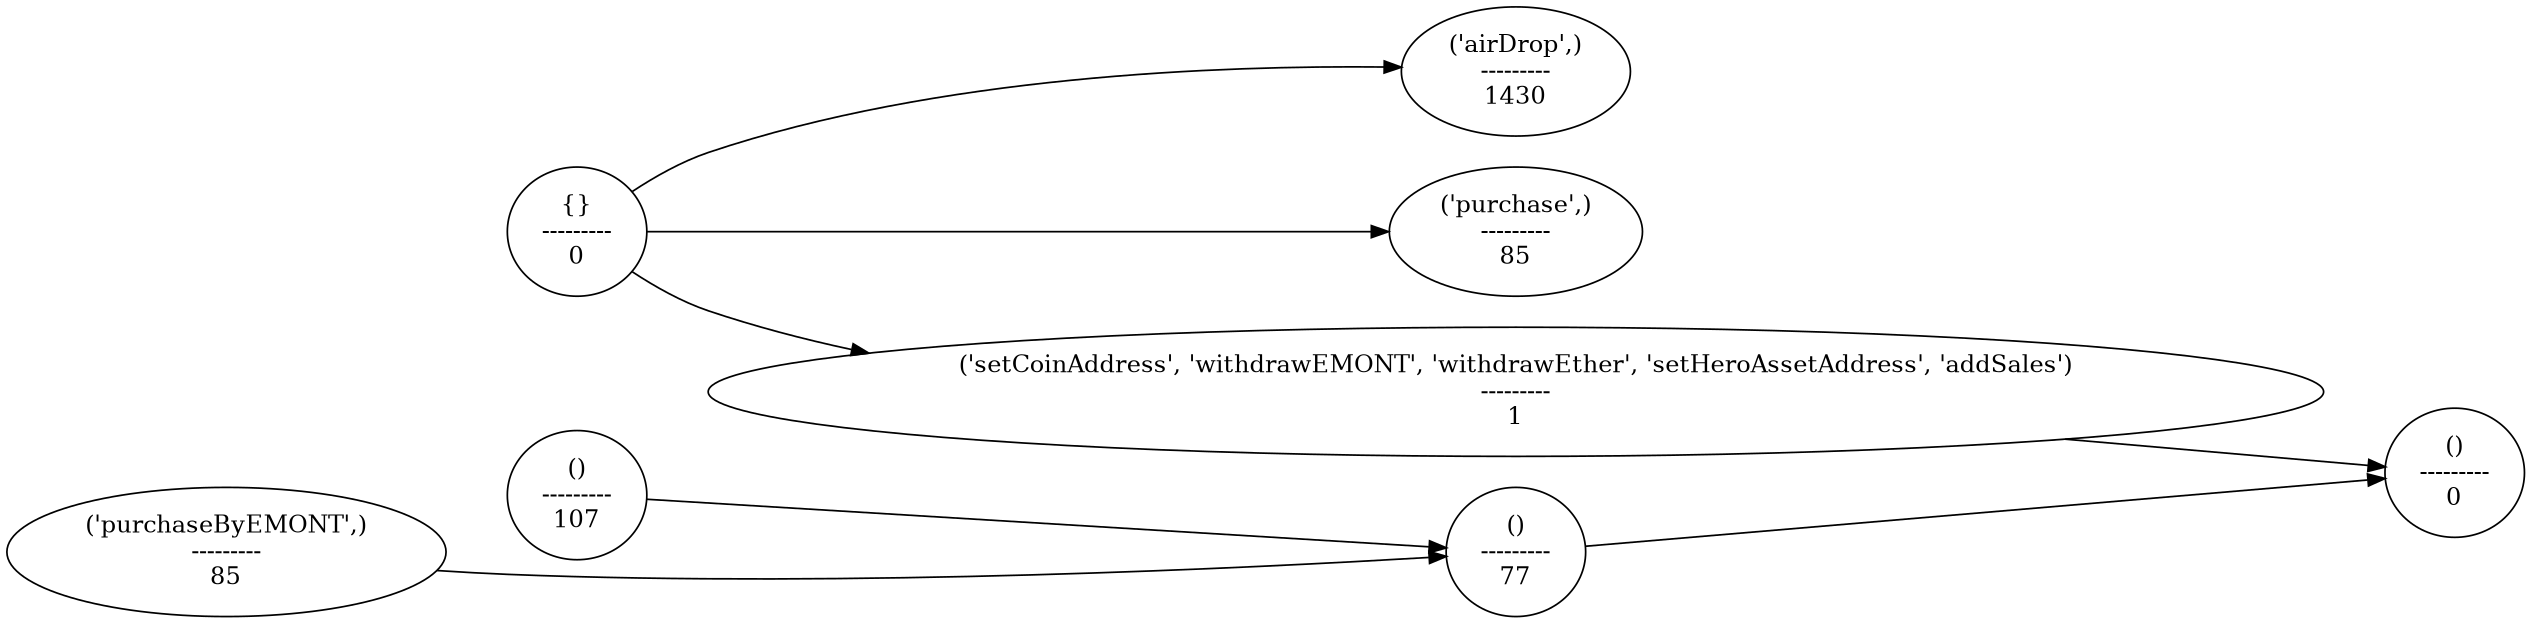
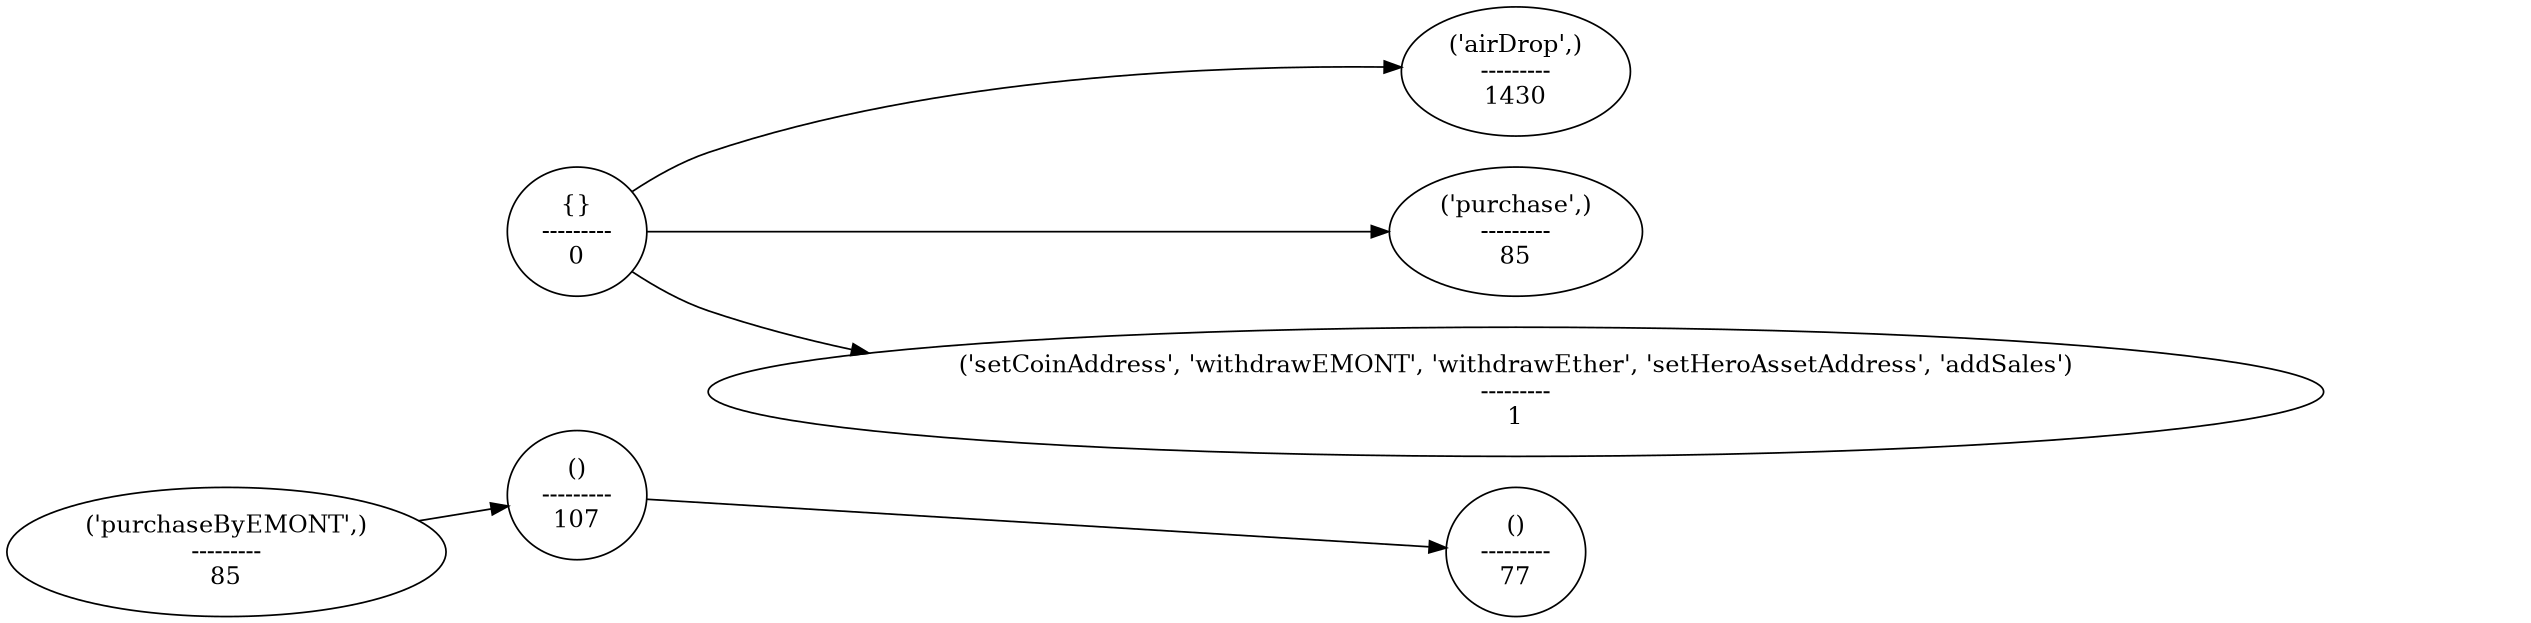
(2455, 473) -> none
(933, 577) -> (455, 515)
